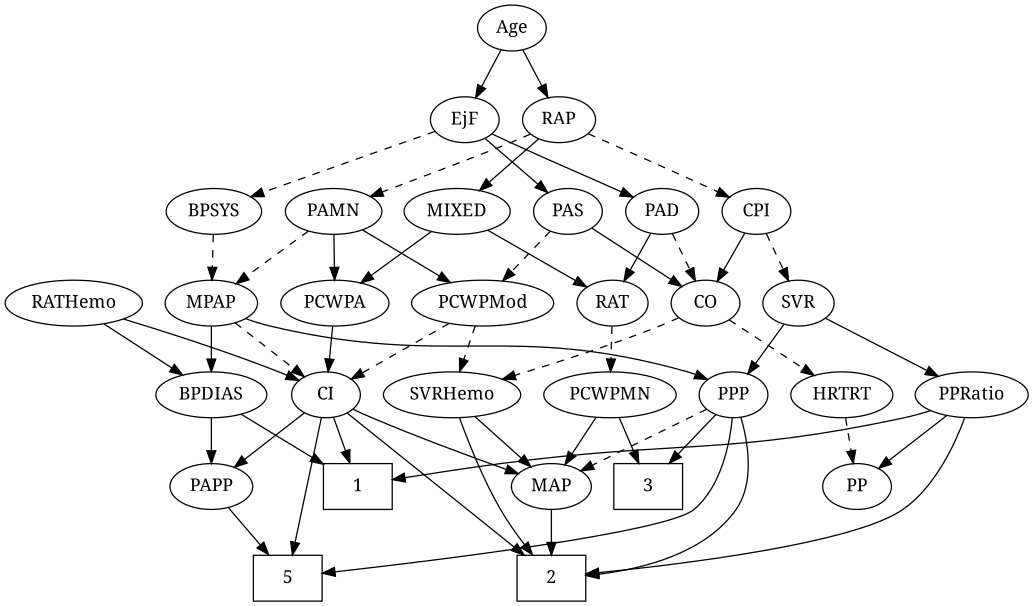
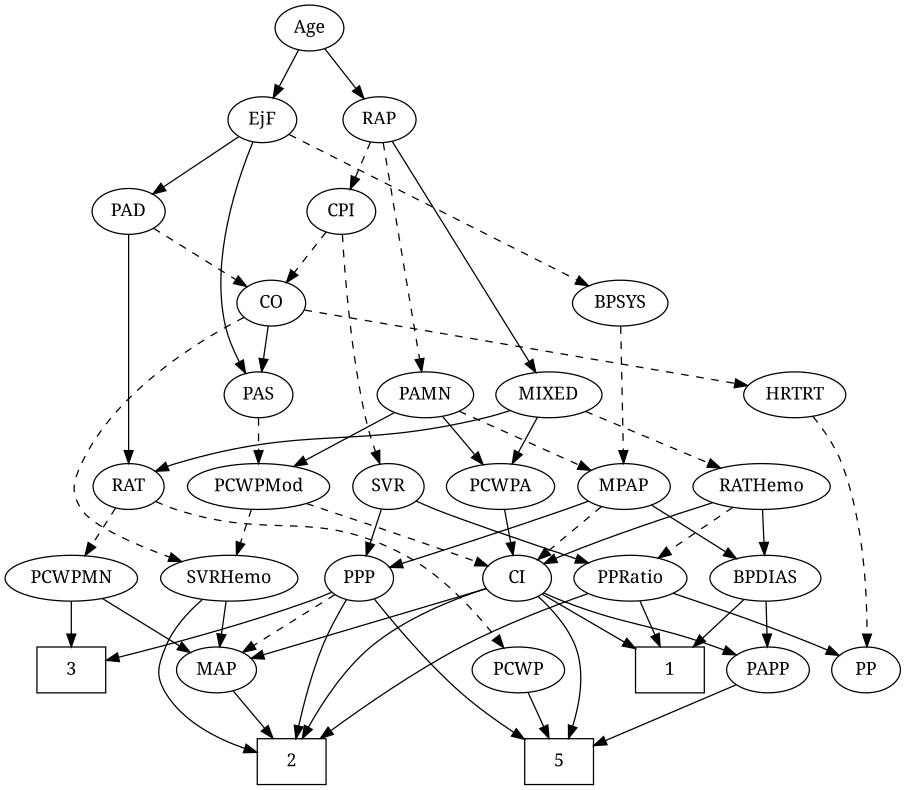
(734, 252) -> (310, 252)
(630, 253) -> (266, 342)
none -> (647, 437)
none -> (703, 528)
none -> (518, 670)
